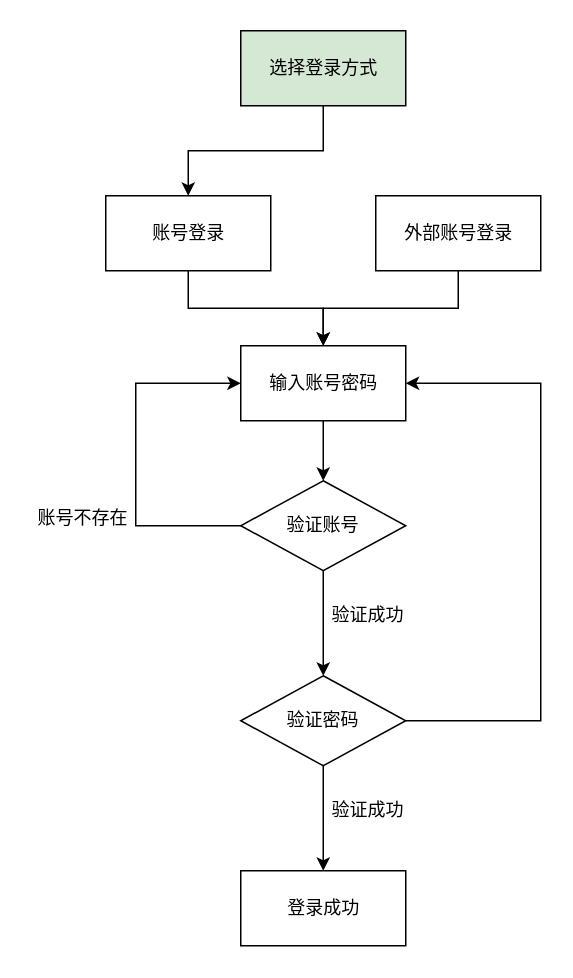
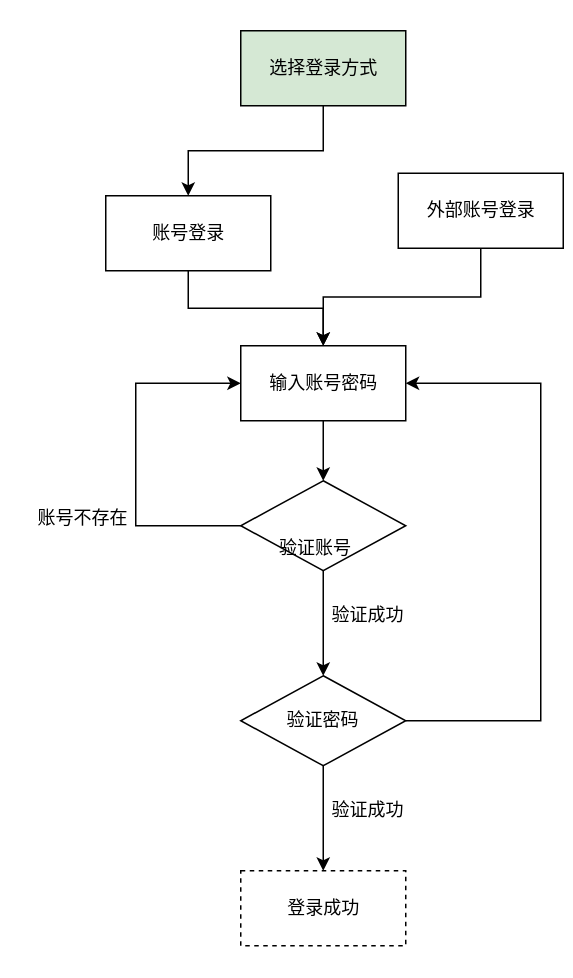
(458, 233) -> (481, 211)
(323, 526) -> (316, 548)
(323, 908) -> (323, 908)
